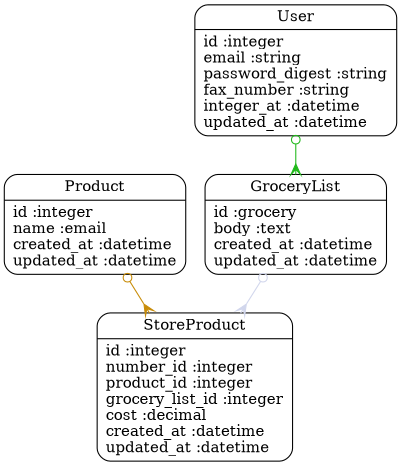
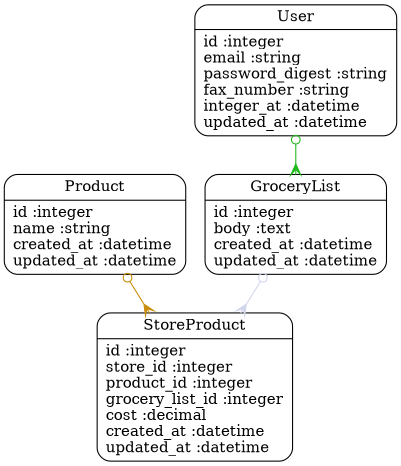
(256, 213) -> (254, 213)
(60, 229) -> (62, 229)
(179, 367) -> (169, 367)
